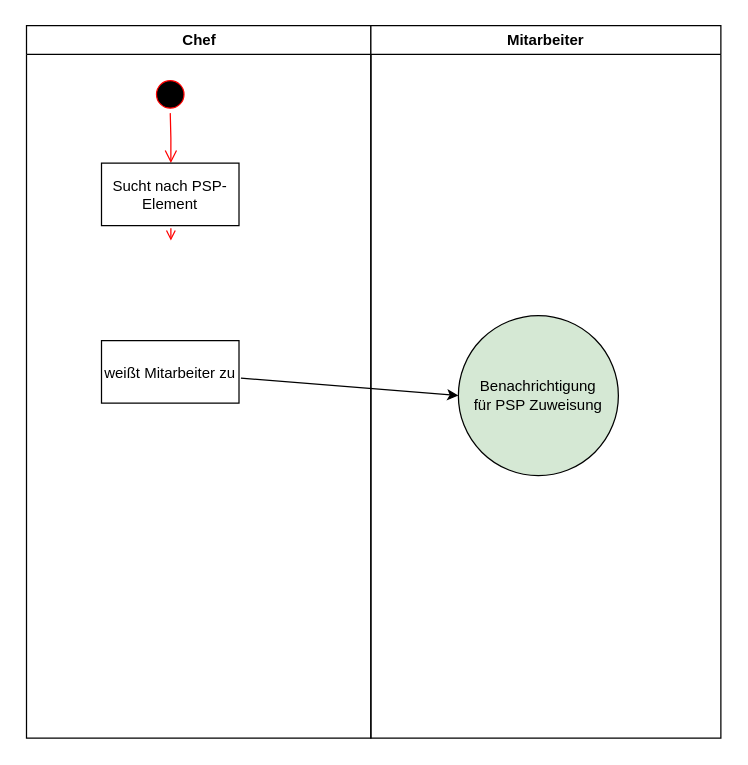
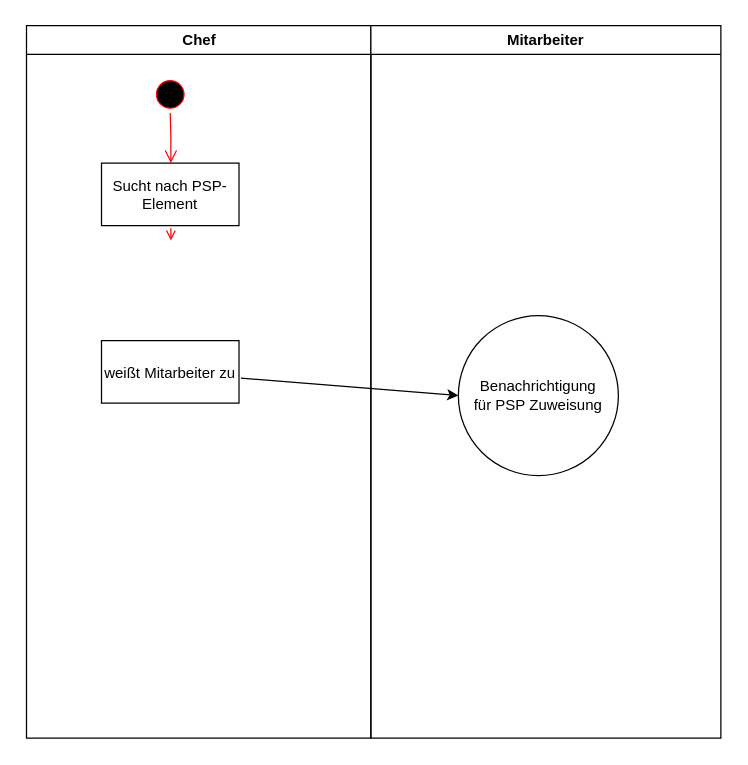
(538, 396) -> (538, 396)
